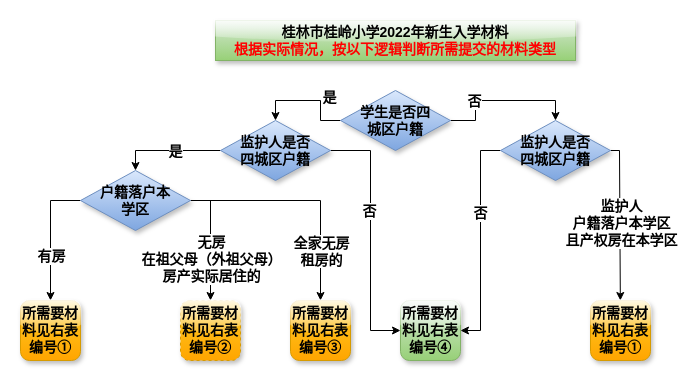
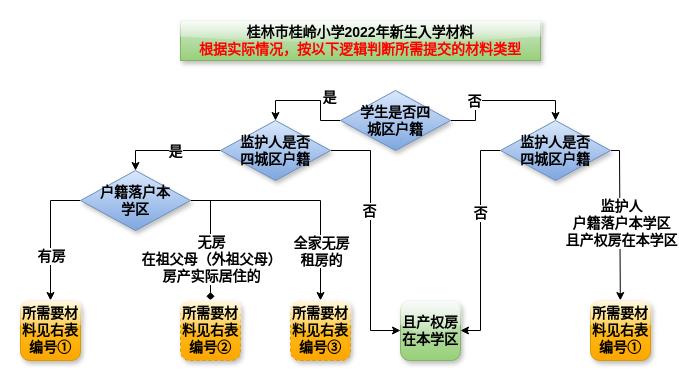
(396, 41) -> (361, 41)
(211, 292) -> (211, 292)
(321, 331) -> (321, 331)
(431, 331) -> (431, 331)
